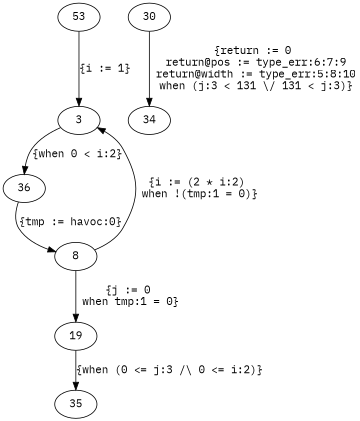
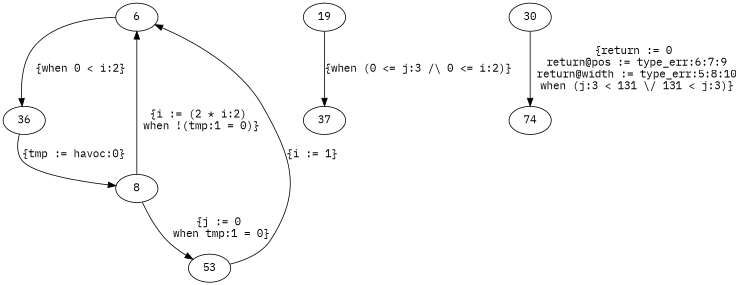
(79, 120) -> (137, 17)
(149, 120) -> (530, 120)
(76, 292) -> (160, 232)
(76, 404) -> (325, 120)
